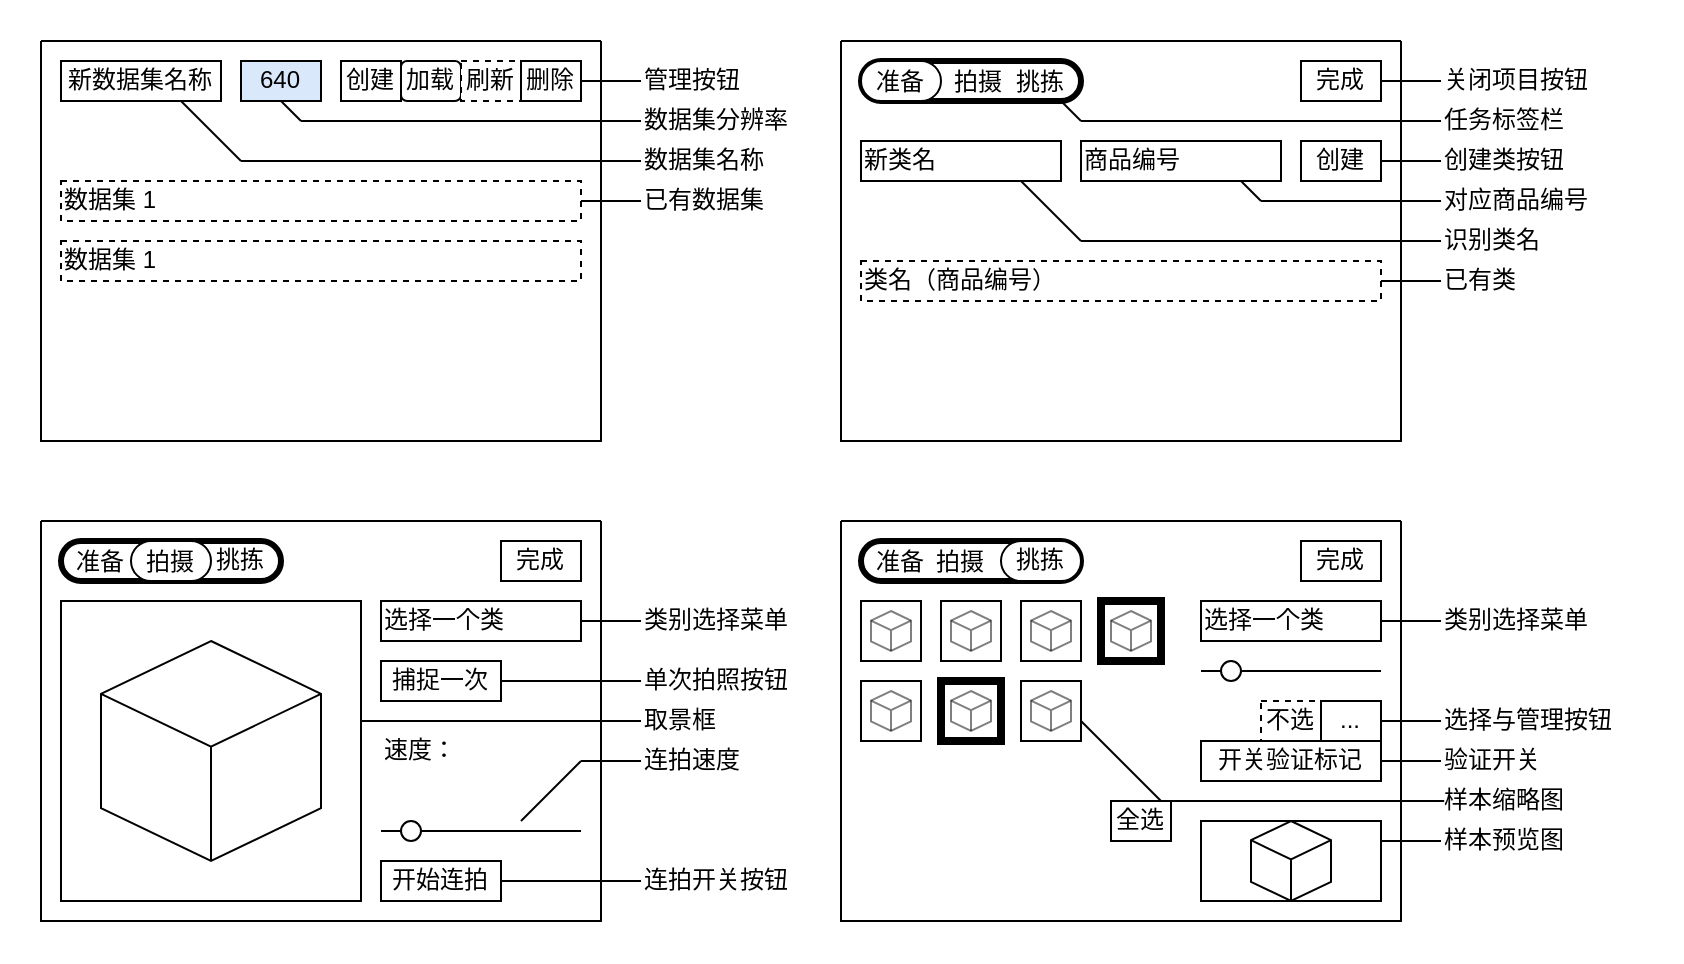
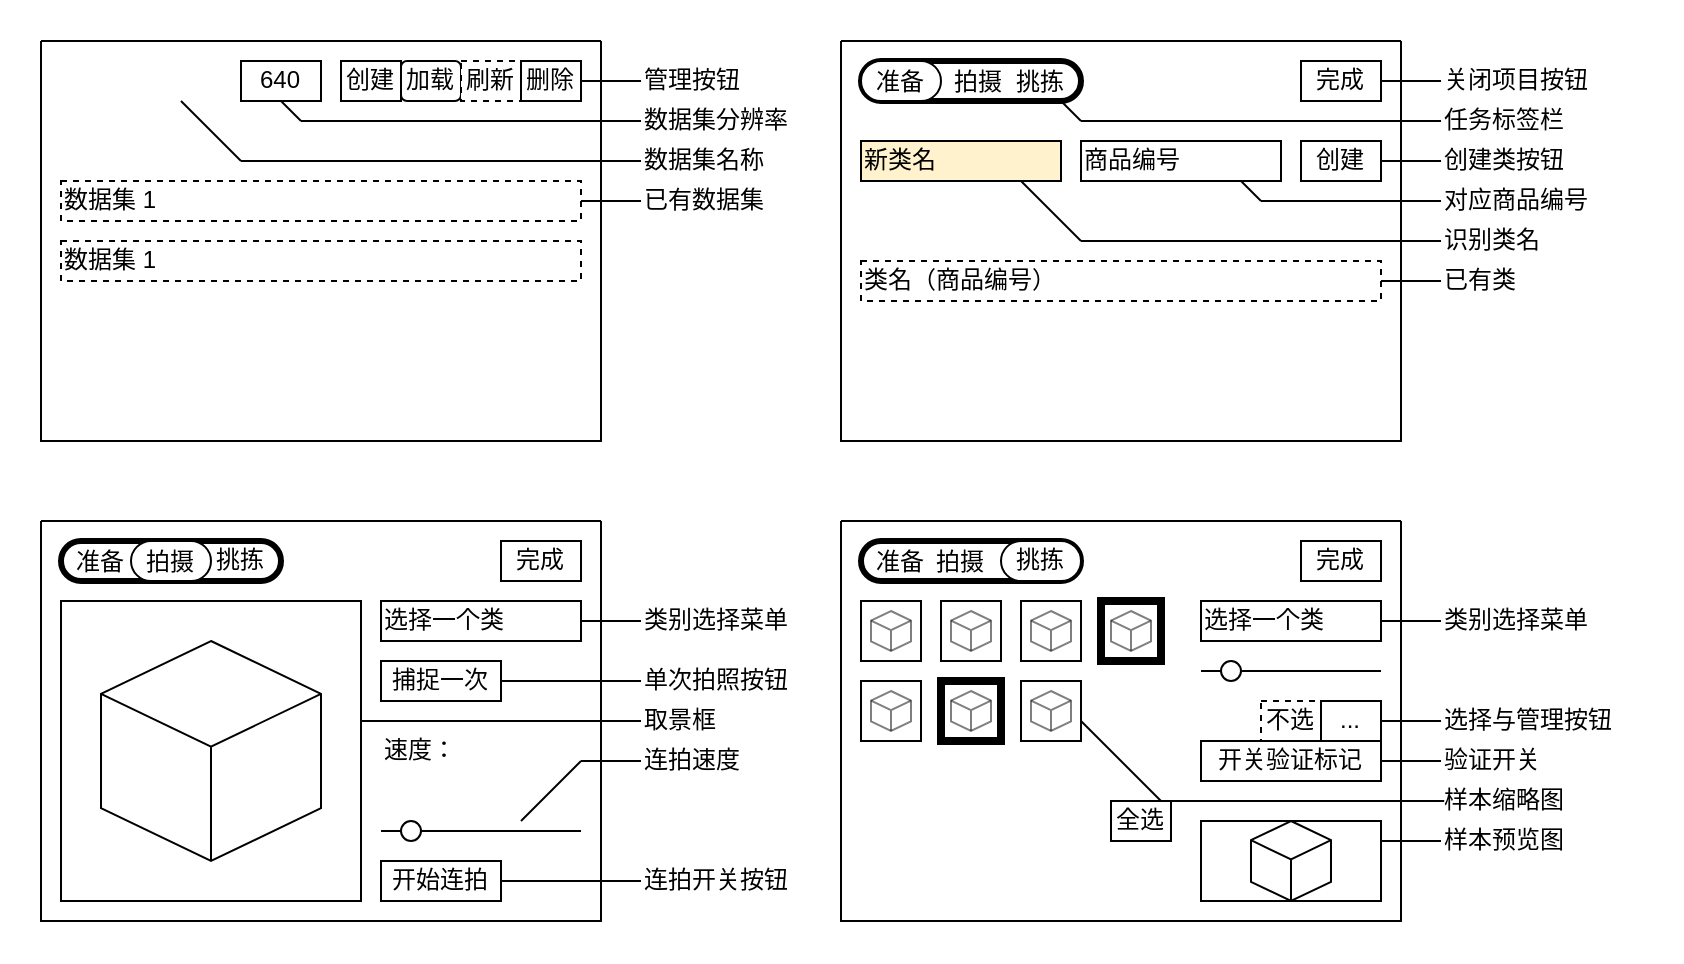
(141, 81) -> none
(281, 81) -> (281, 81)
(961, 161) -> (961, 161)
